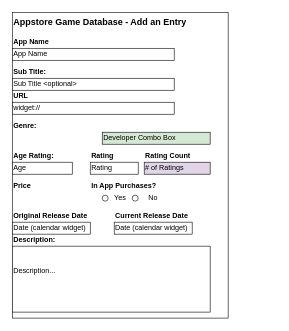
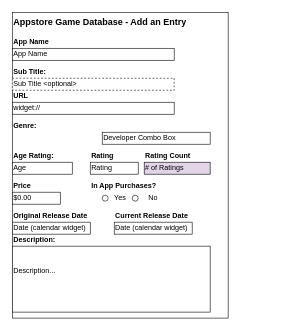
(93, 84) -> (93, 84)
(156, 138) -> (156, 138)
none -> (36, 198)
